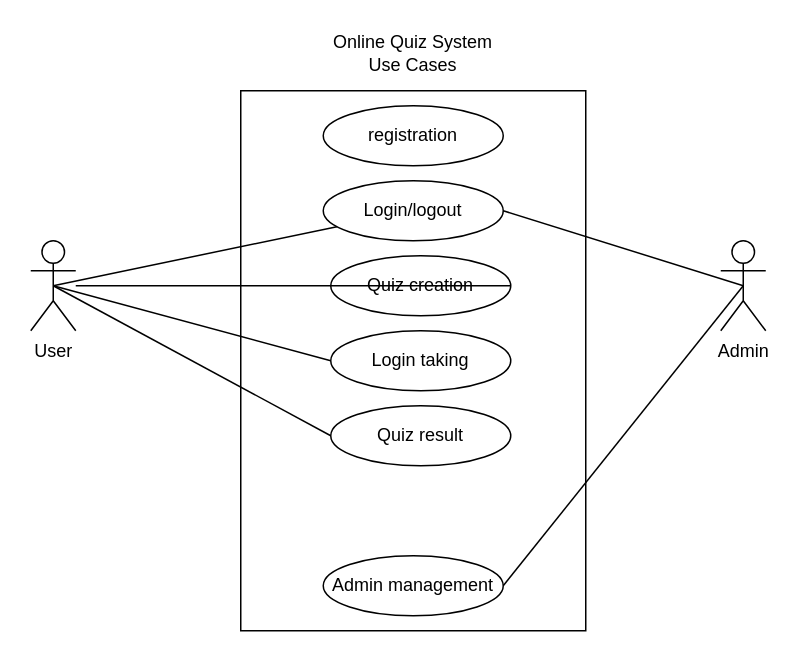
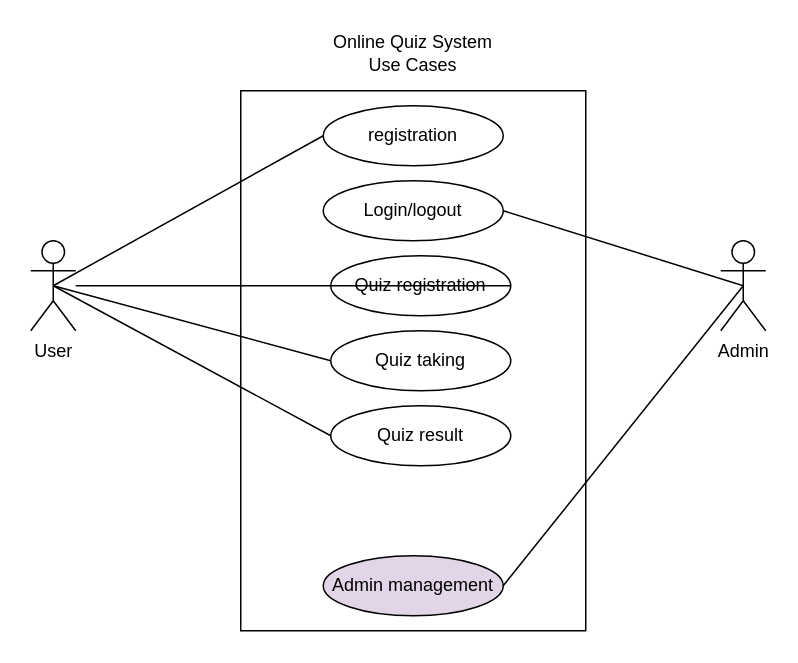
(203, 254) -> (200, 204)
(421, 286) -> (421, 286)
(421, 361) -> (421, 361)
(413, 586) -> (413, 586)
